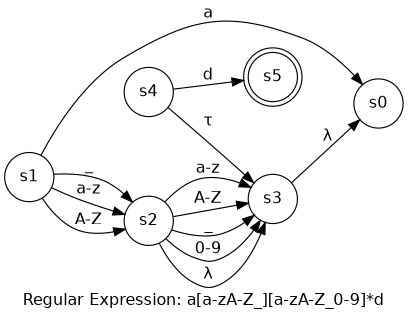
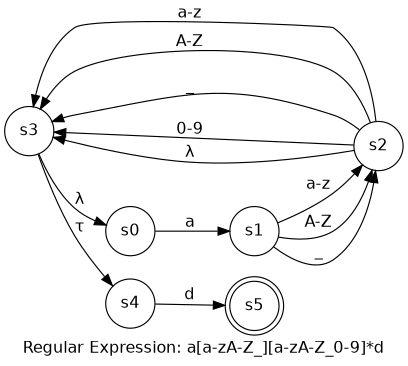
(179, 30) -> (186, 231)
(207, 141) -> (65, 219)
